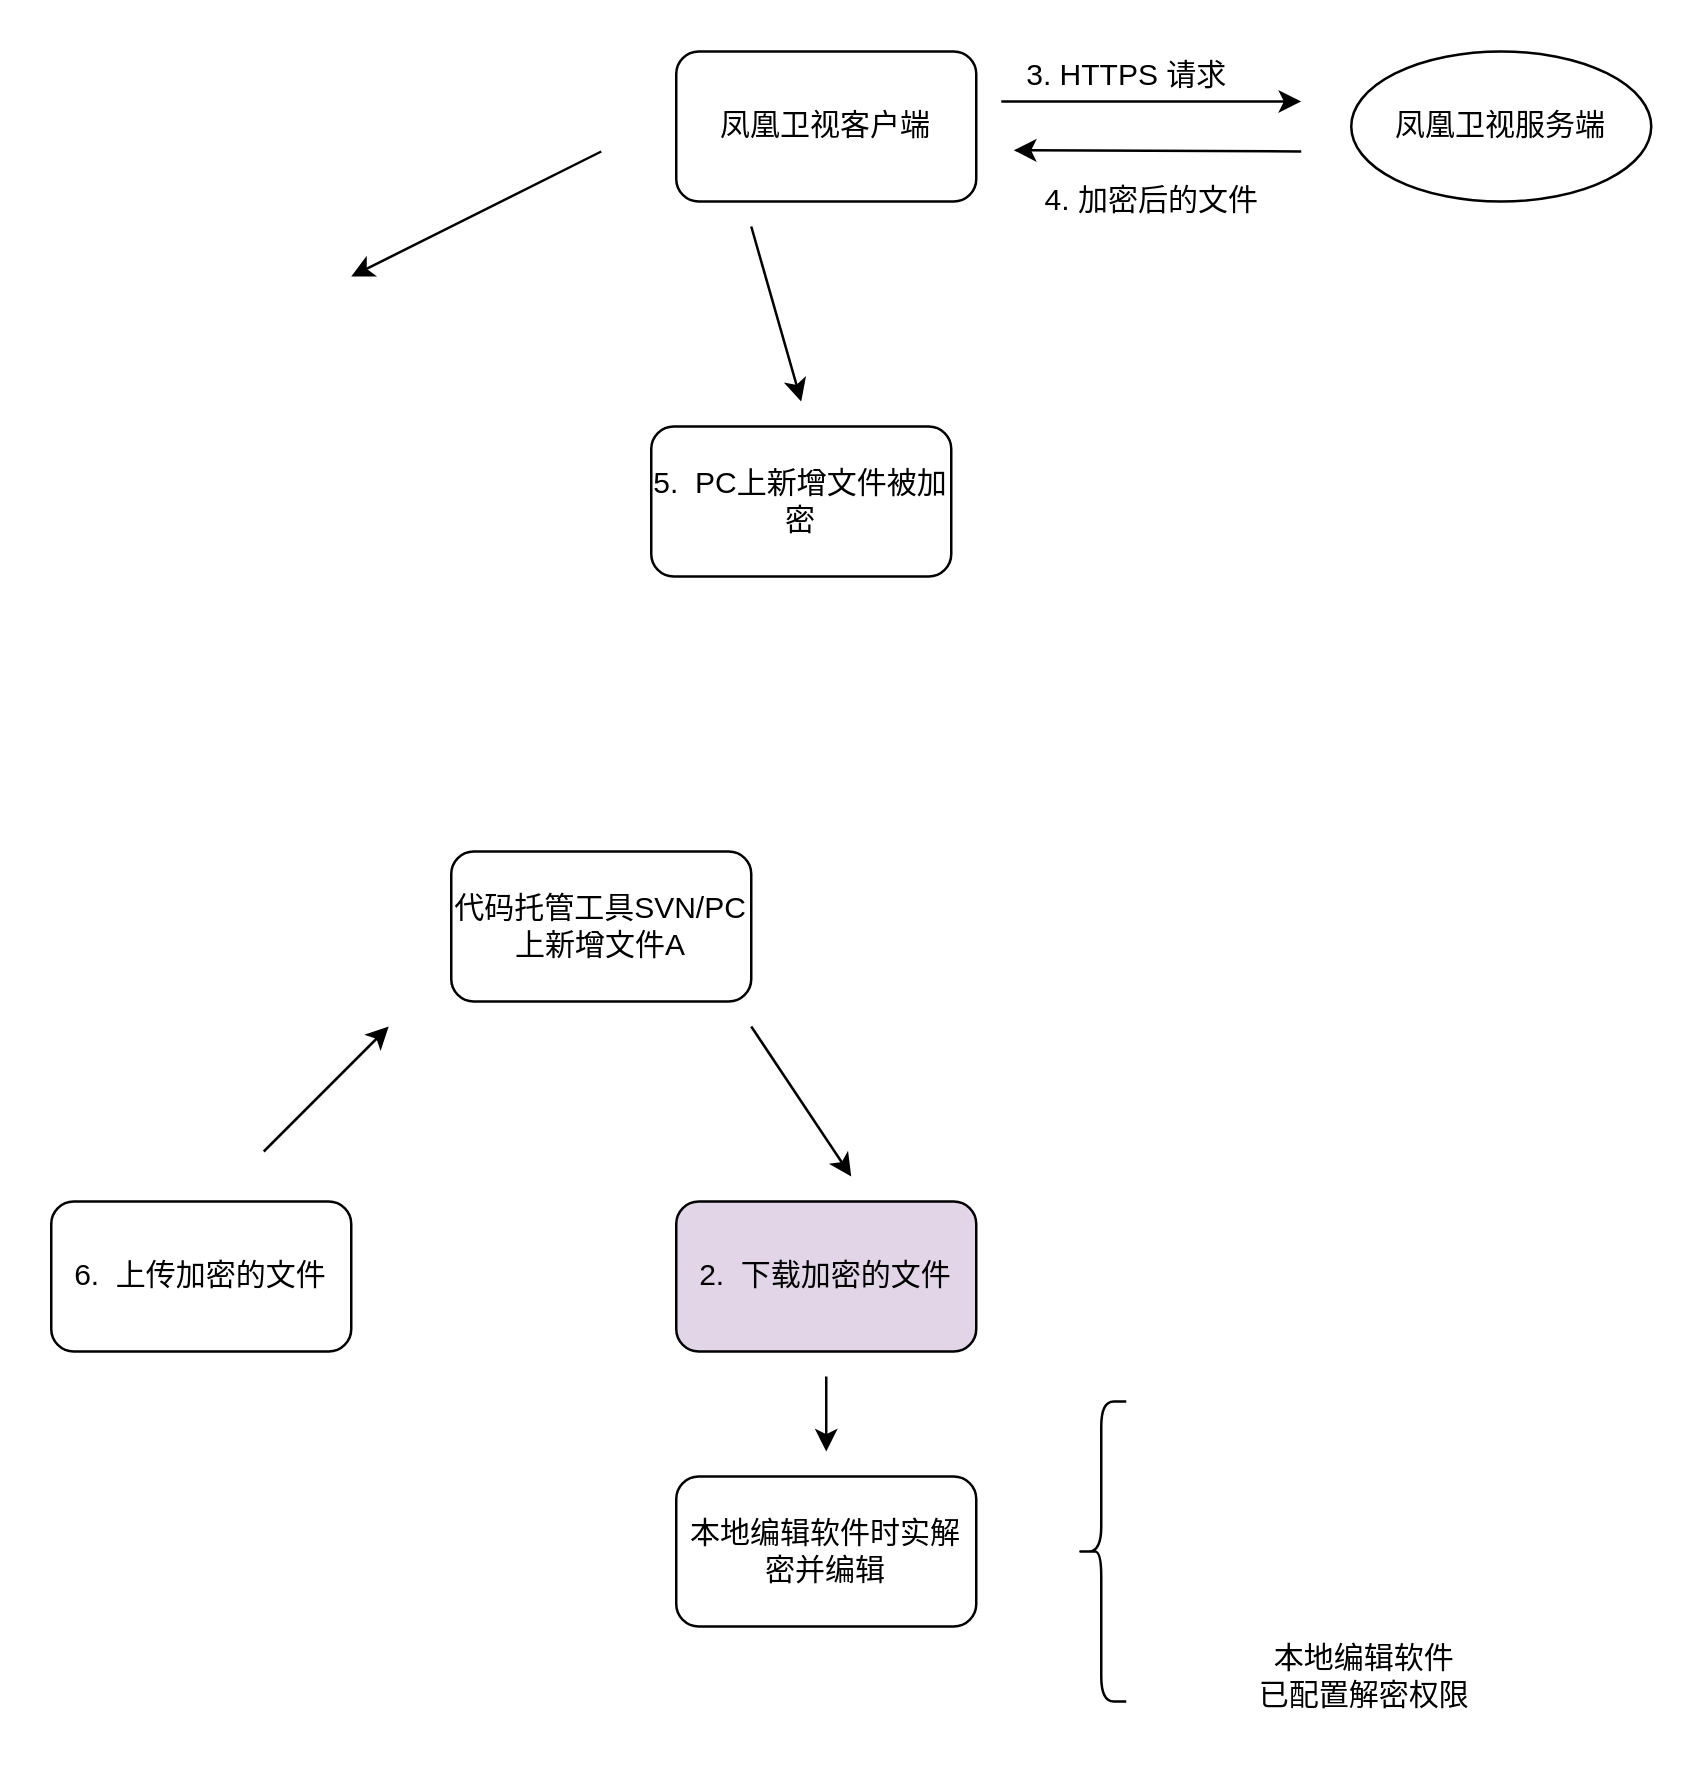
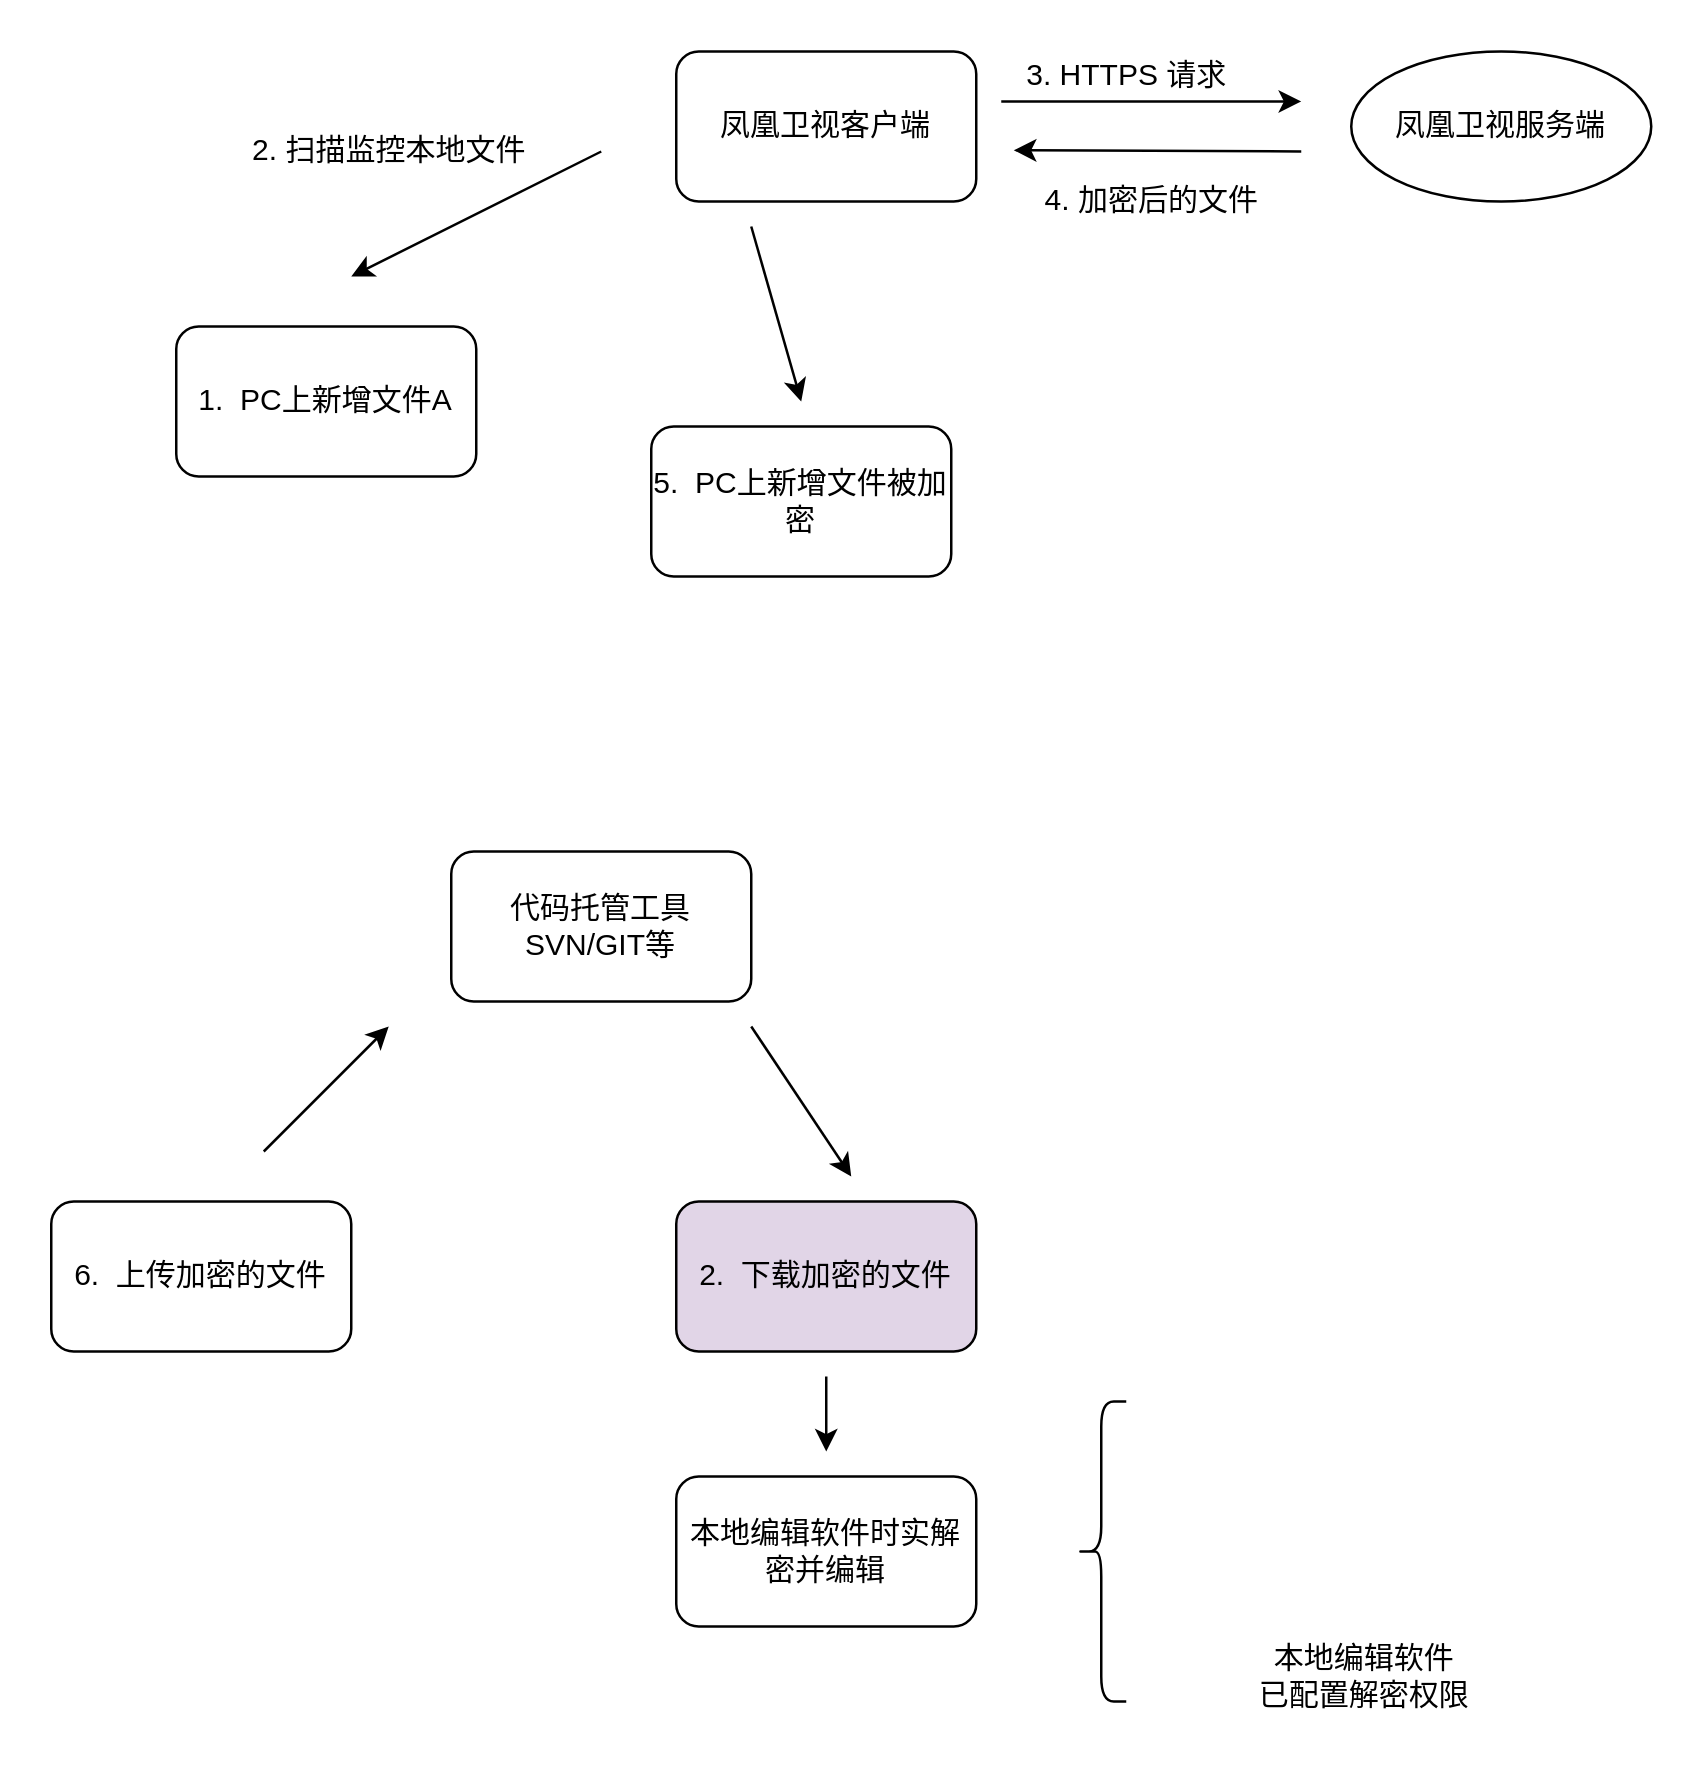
none -> (389, 151)
none -> (326, 401)
(601, 926) -> (601, 926)
